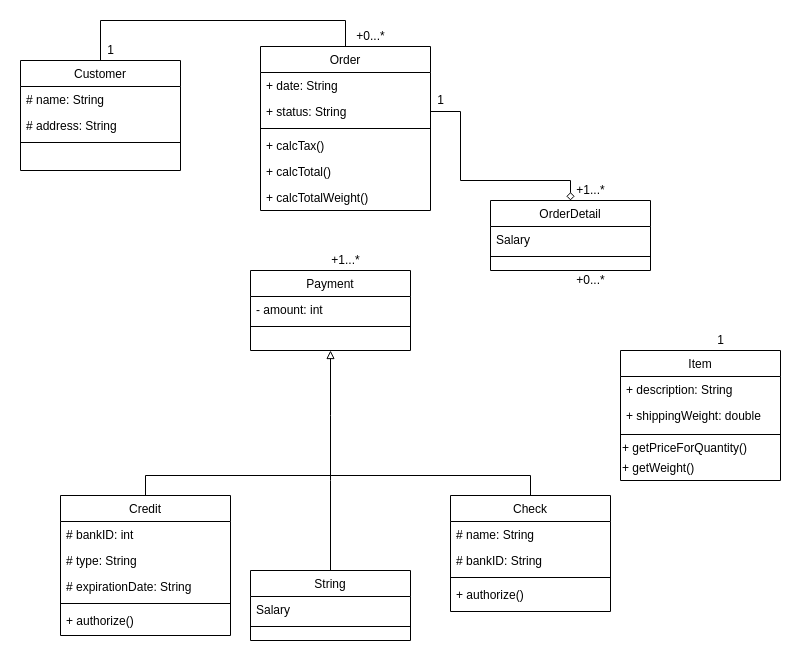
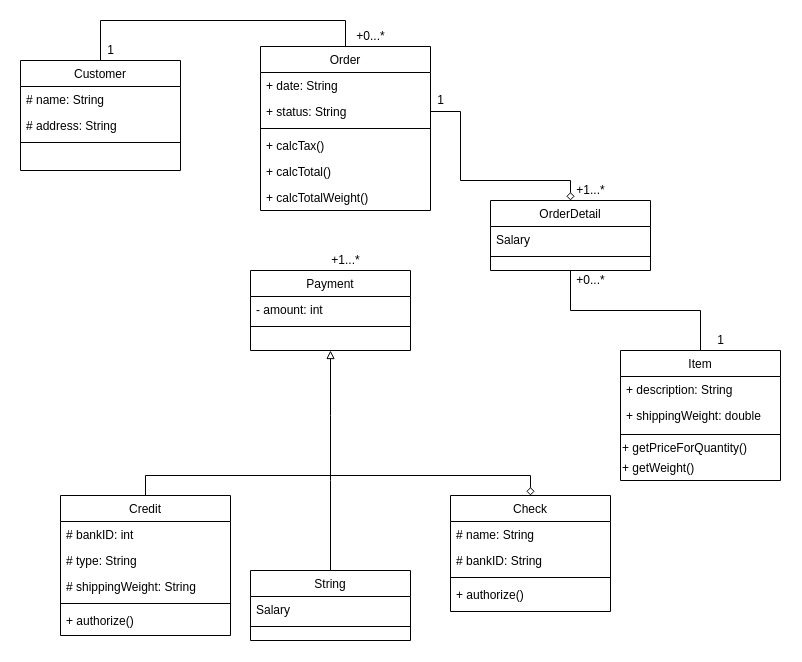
none -> (636, 311)
(531, 490) -> (531, 487)
(137, 587) -> (136, 587)
